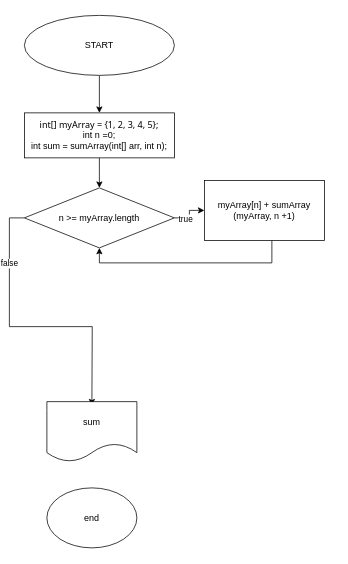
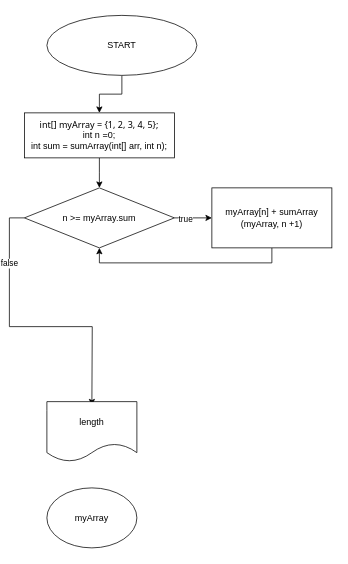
(99, 45) -> (122, 45)
(264, 210) -> (272, 218)
(99, 218) -> (99, 218)
(92, 423) -> (92, 423)
(92, 518) -> (92, 518)
